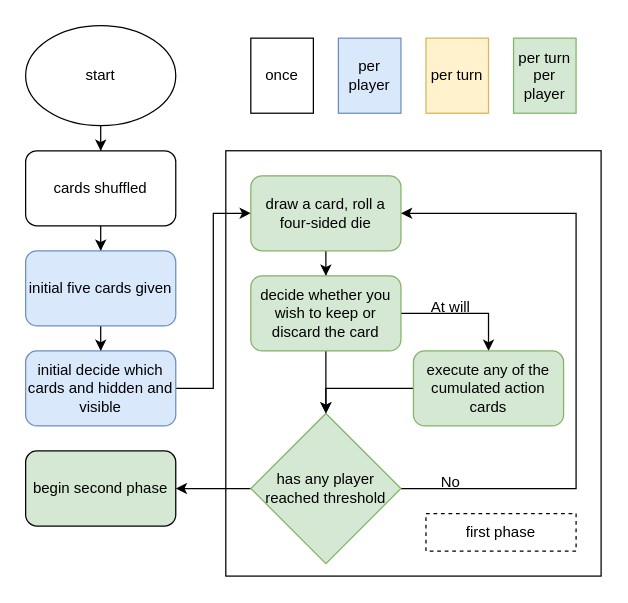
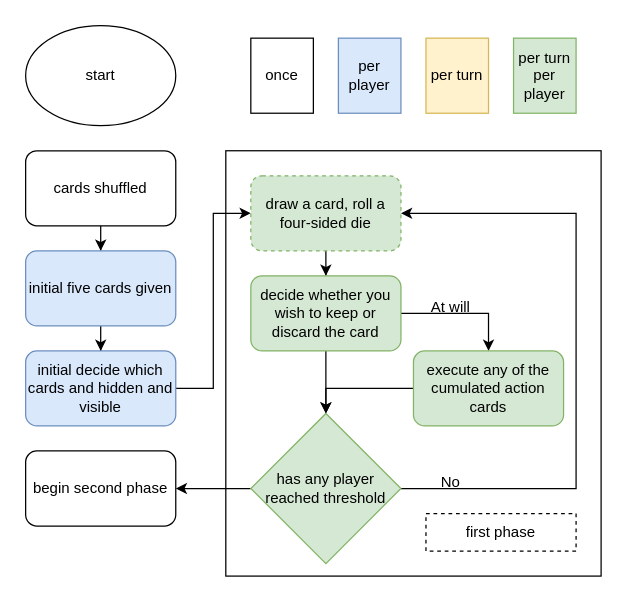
(101, 143) -> none
(326, 213) -> (326, 213)
(101, 488) -> (101, 488)
